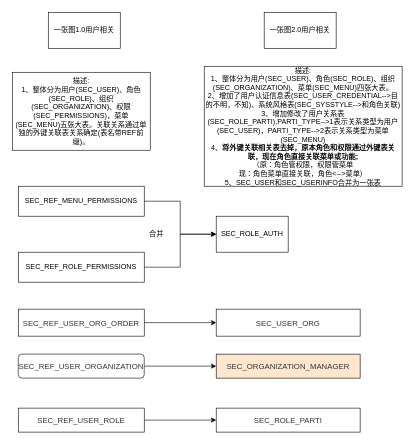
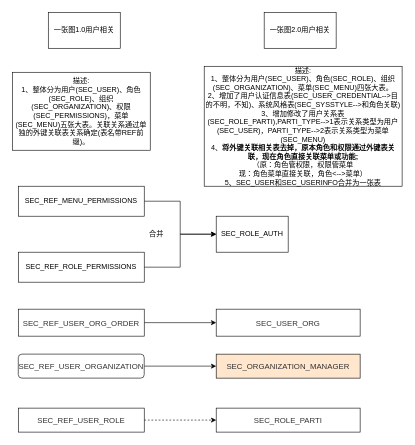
(178, 420) -> (178, 420)
